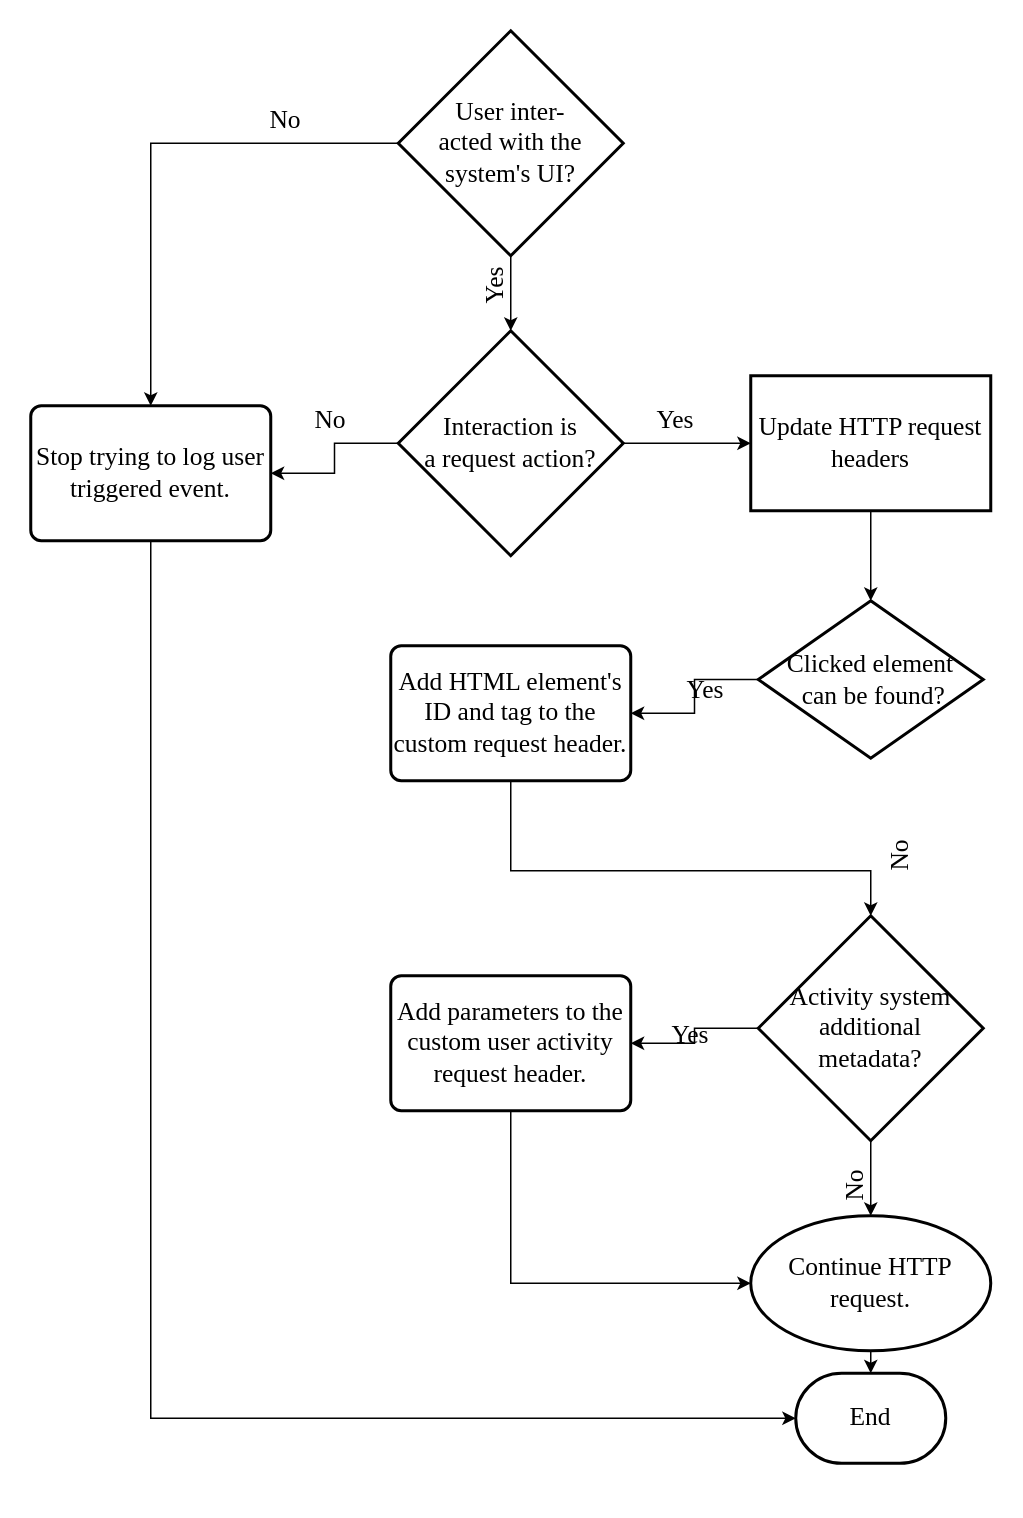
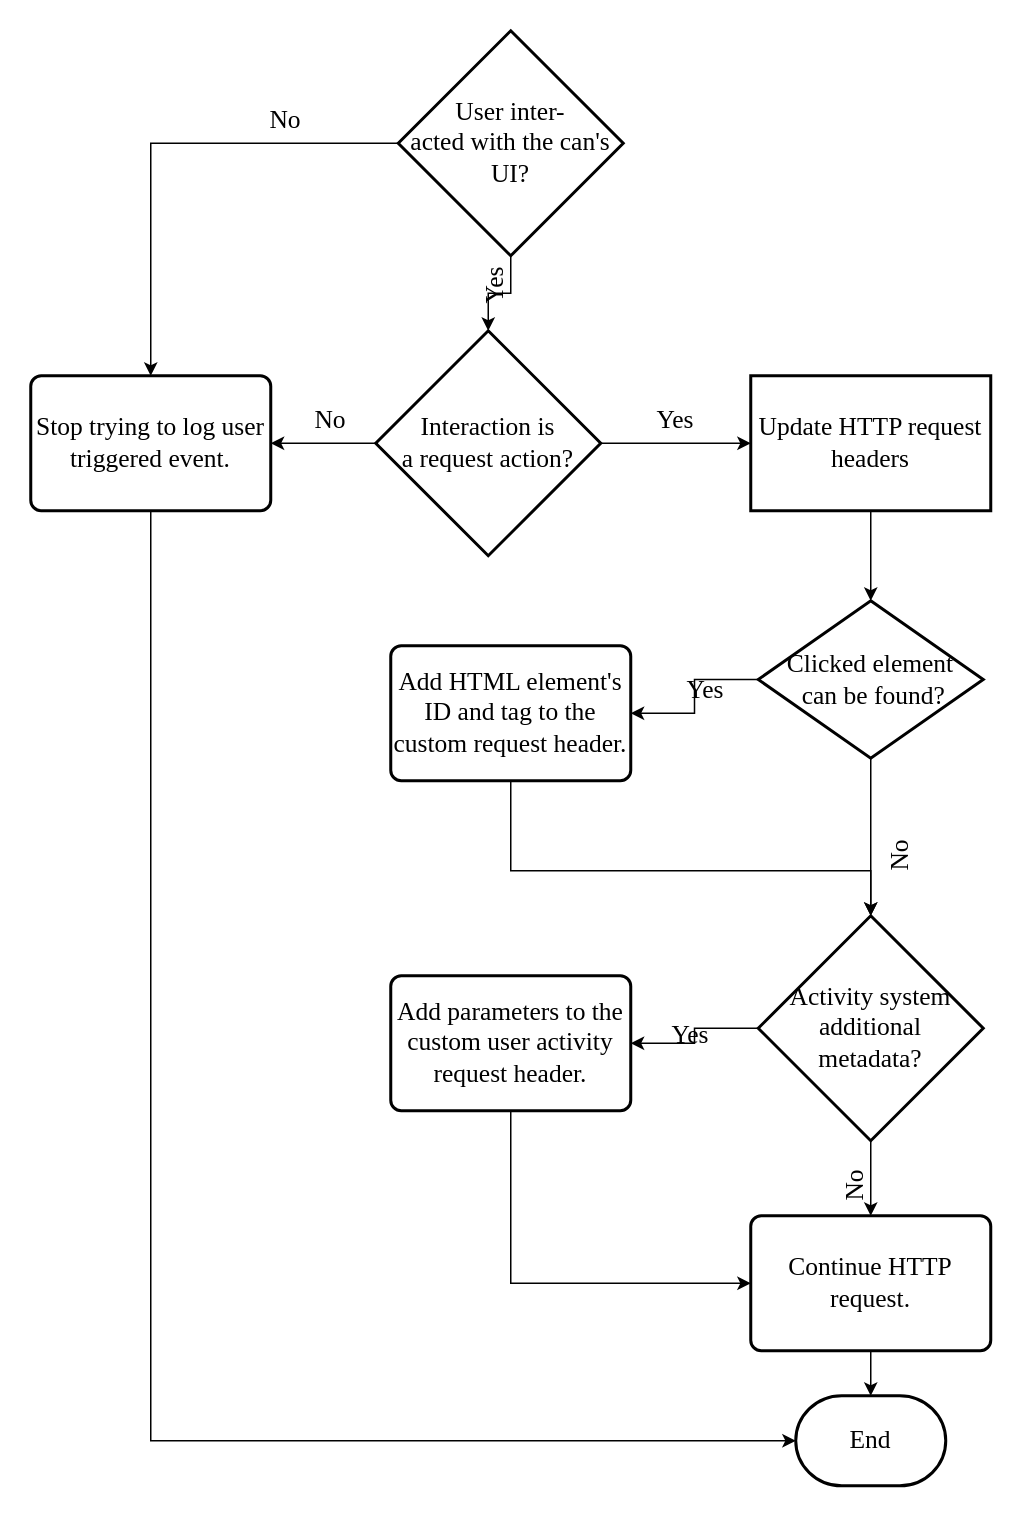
(511, 143) -> (511, 143)
(511, 443) -> (488, 443)
(151, 473) -> (151, 443)
none -> (871, 815)
(871, 1283) -> (871, 1283)
(871, 1418) -> (871, 1441)
